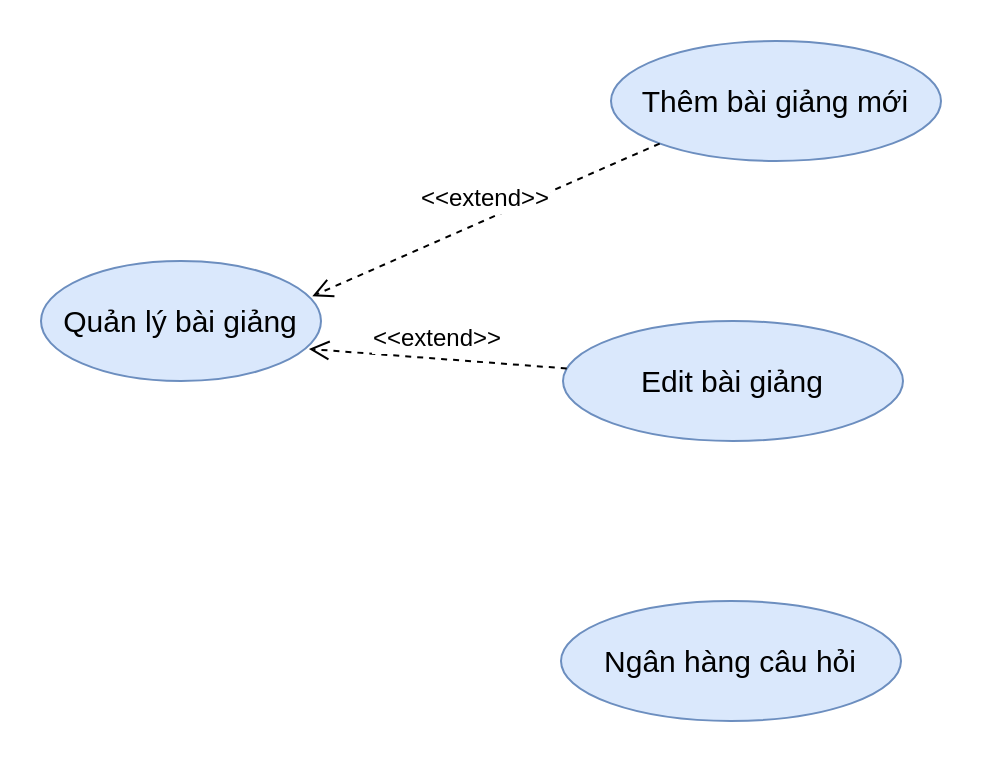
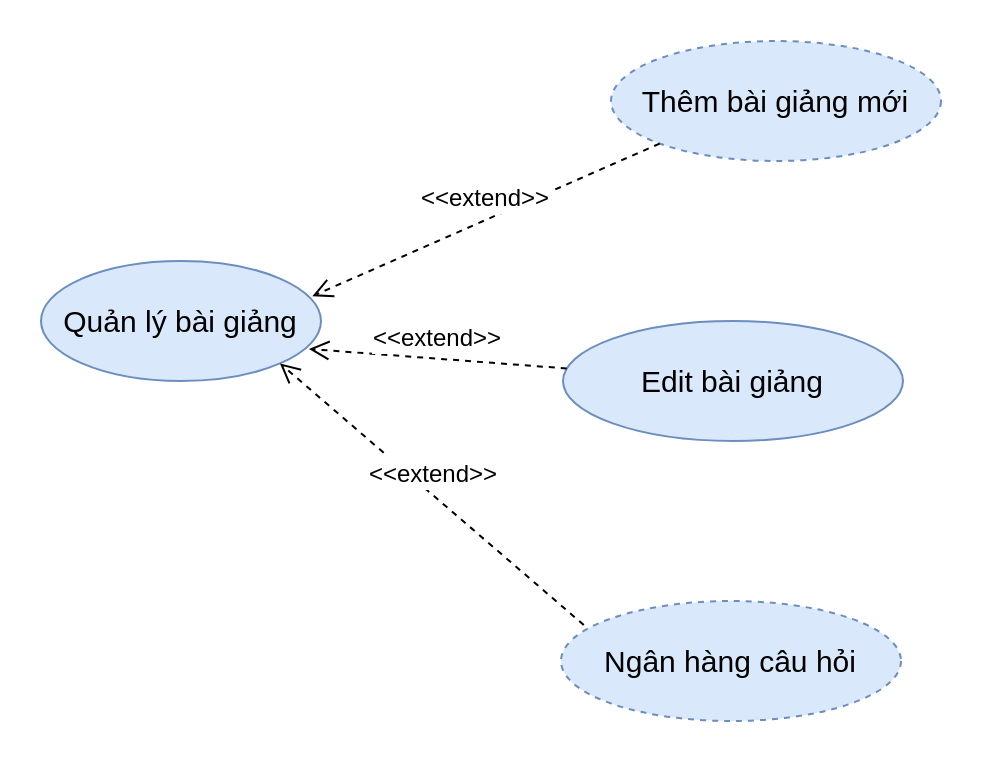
(776, 101) -> (776, 101)
none -> (492, 546)
(731, 661) -> (731, 661)
